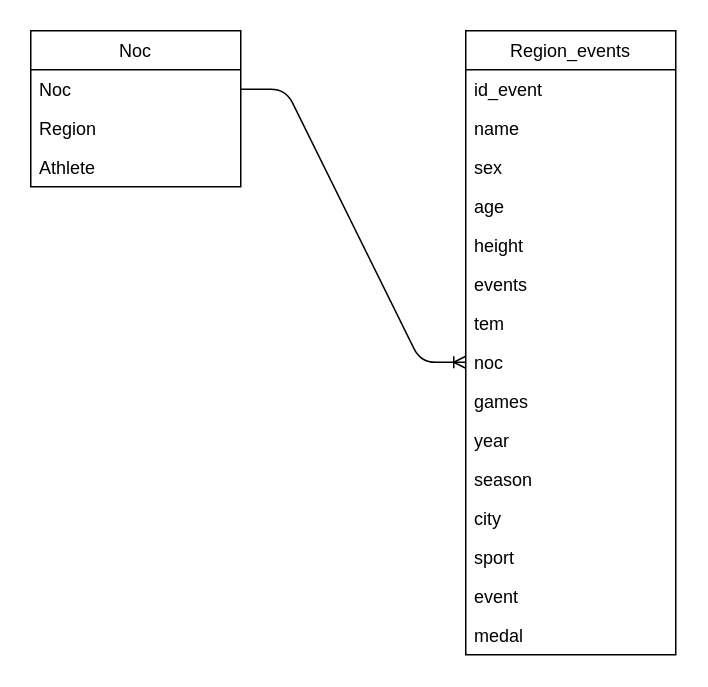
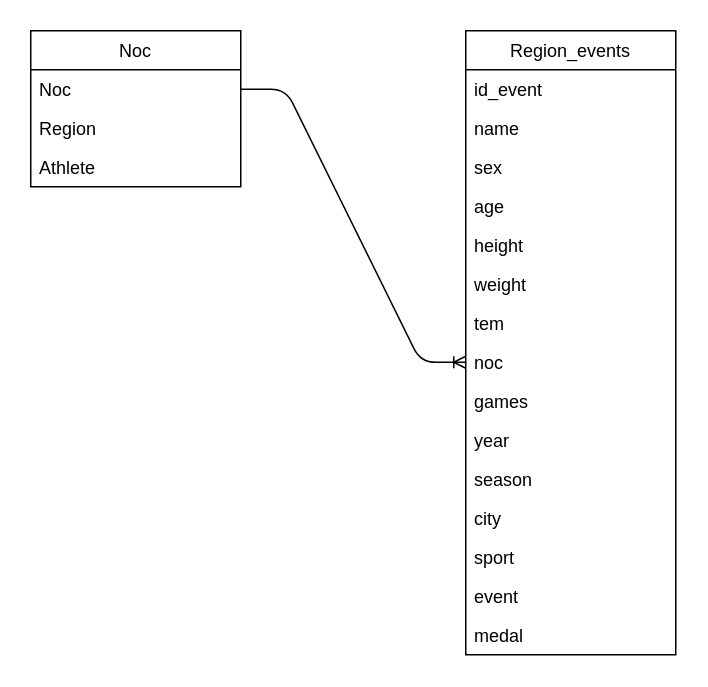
(504, 285) -> (502, 285)
